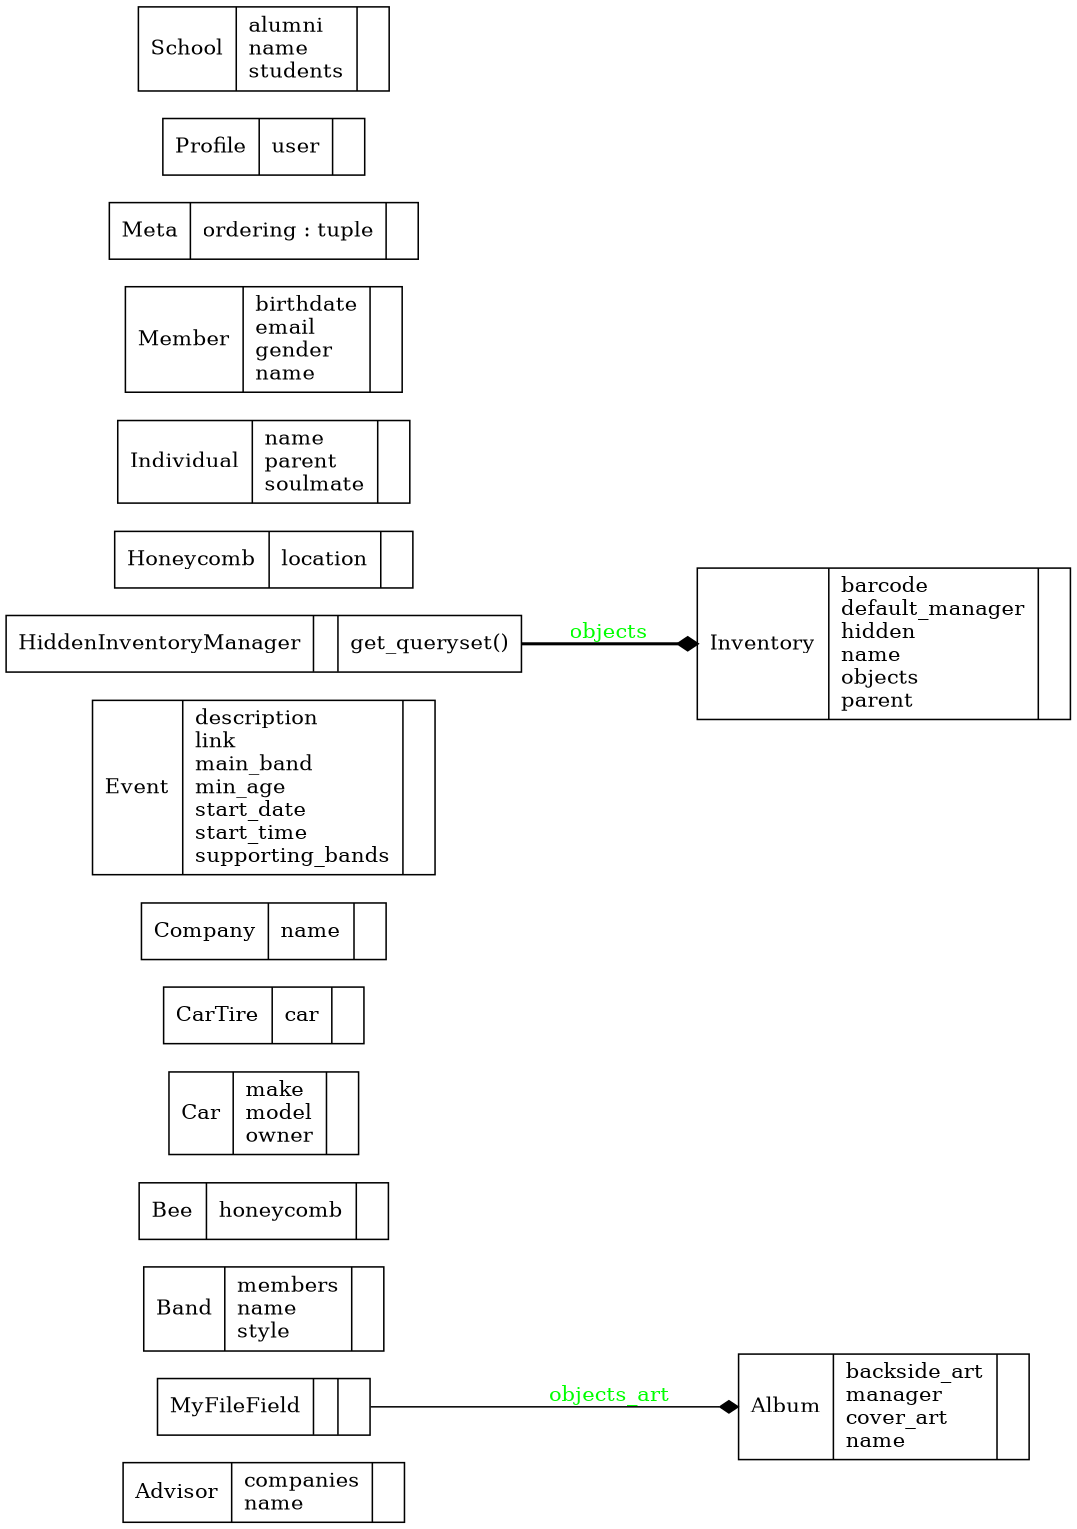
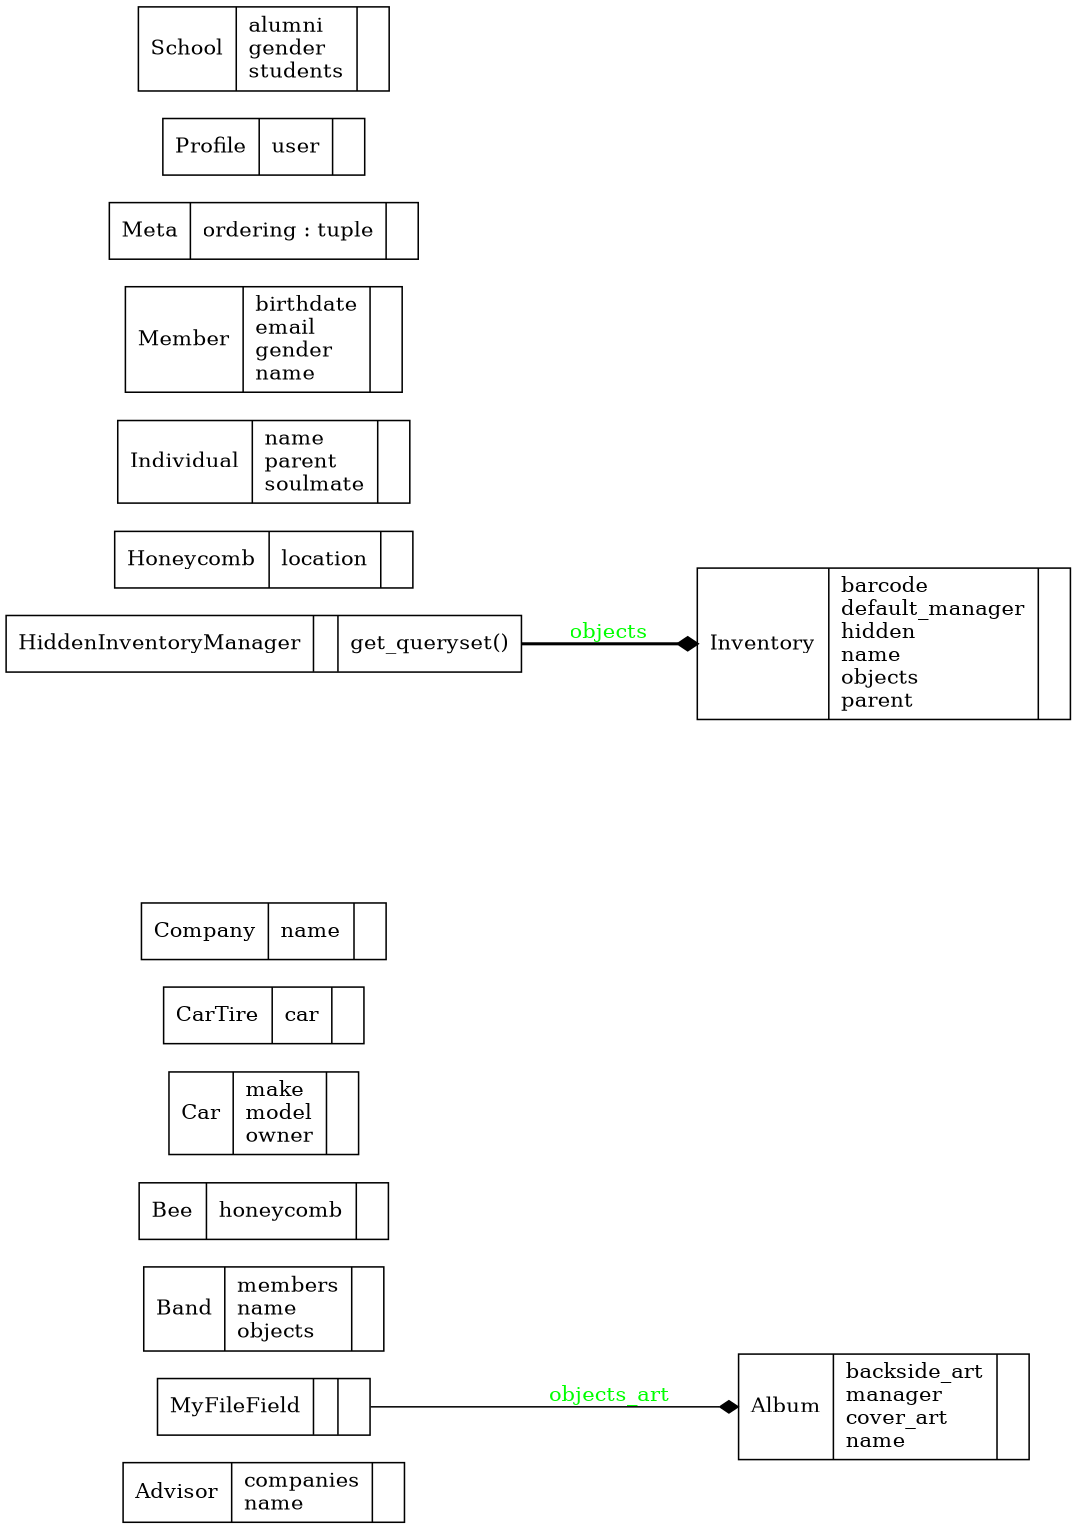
(279, 48) -> (287, 48)
(264, 788) -> none
(264, 1331) -> (277, 1331)
